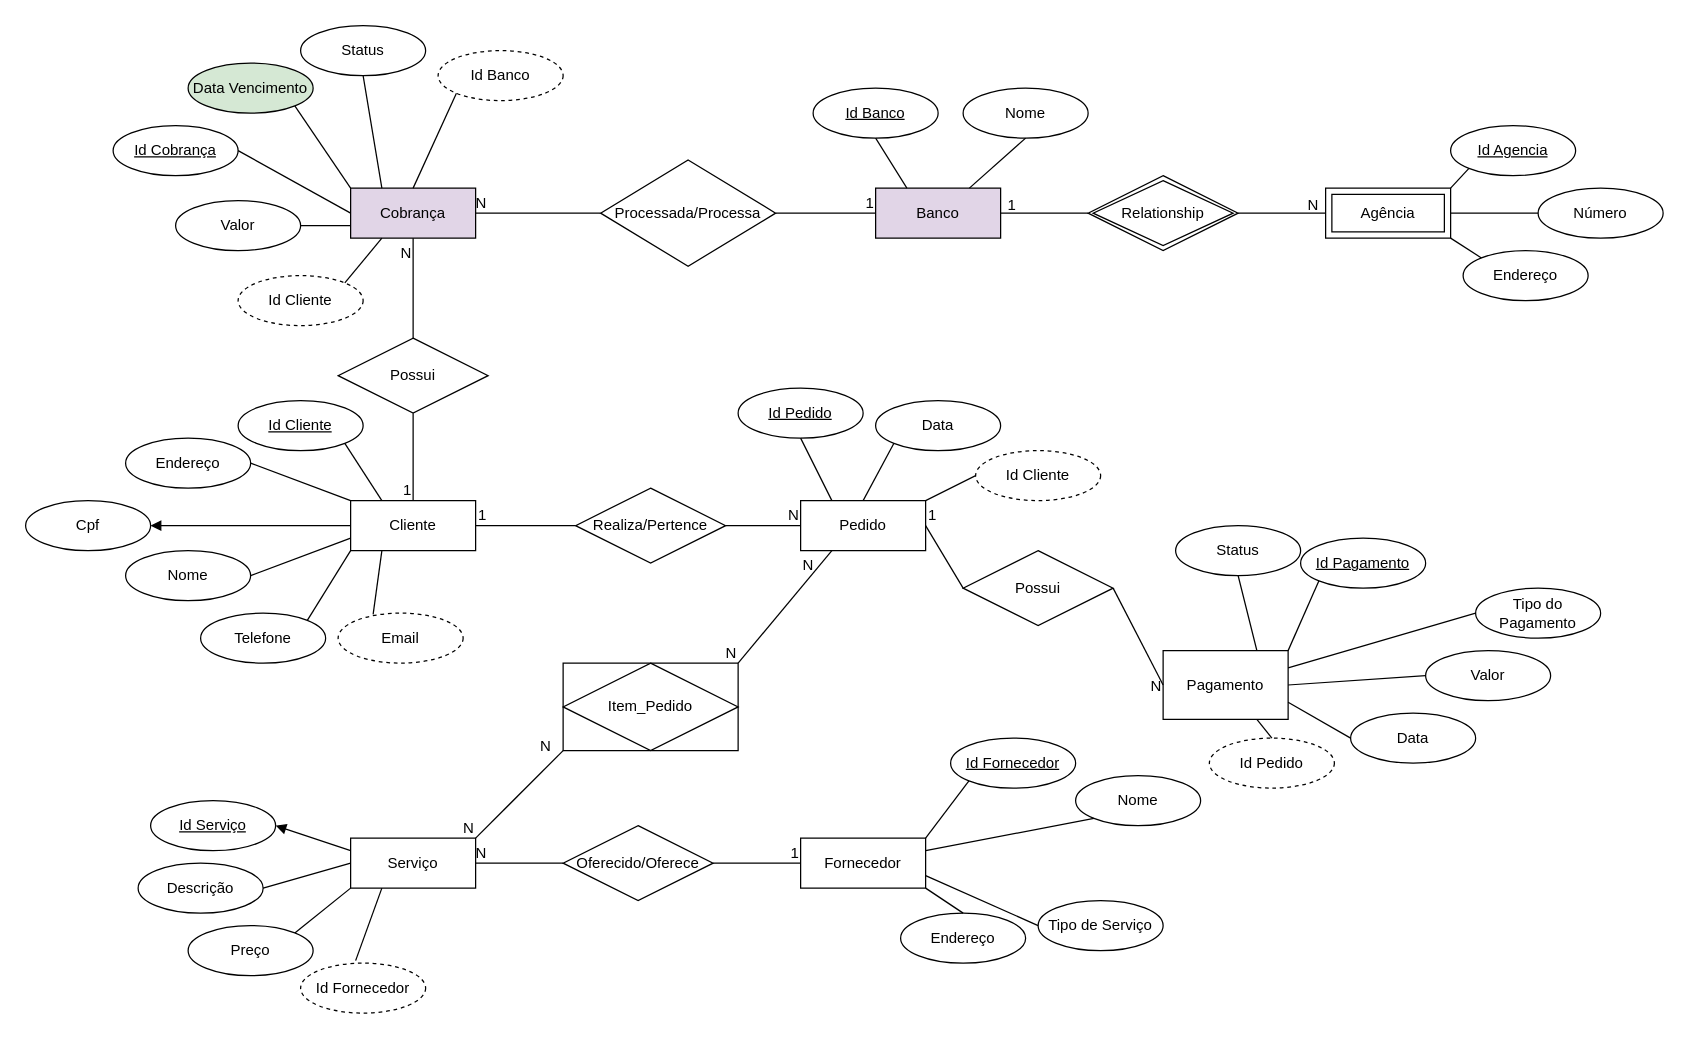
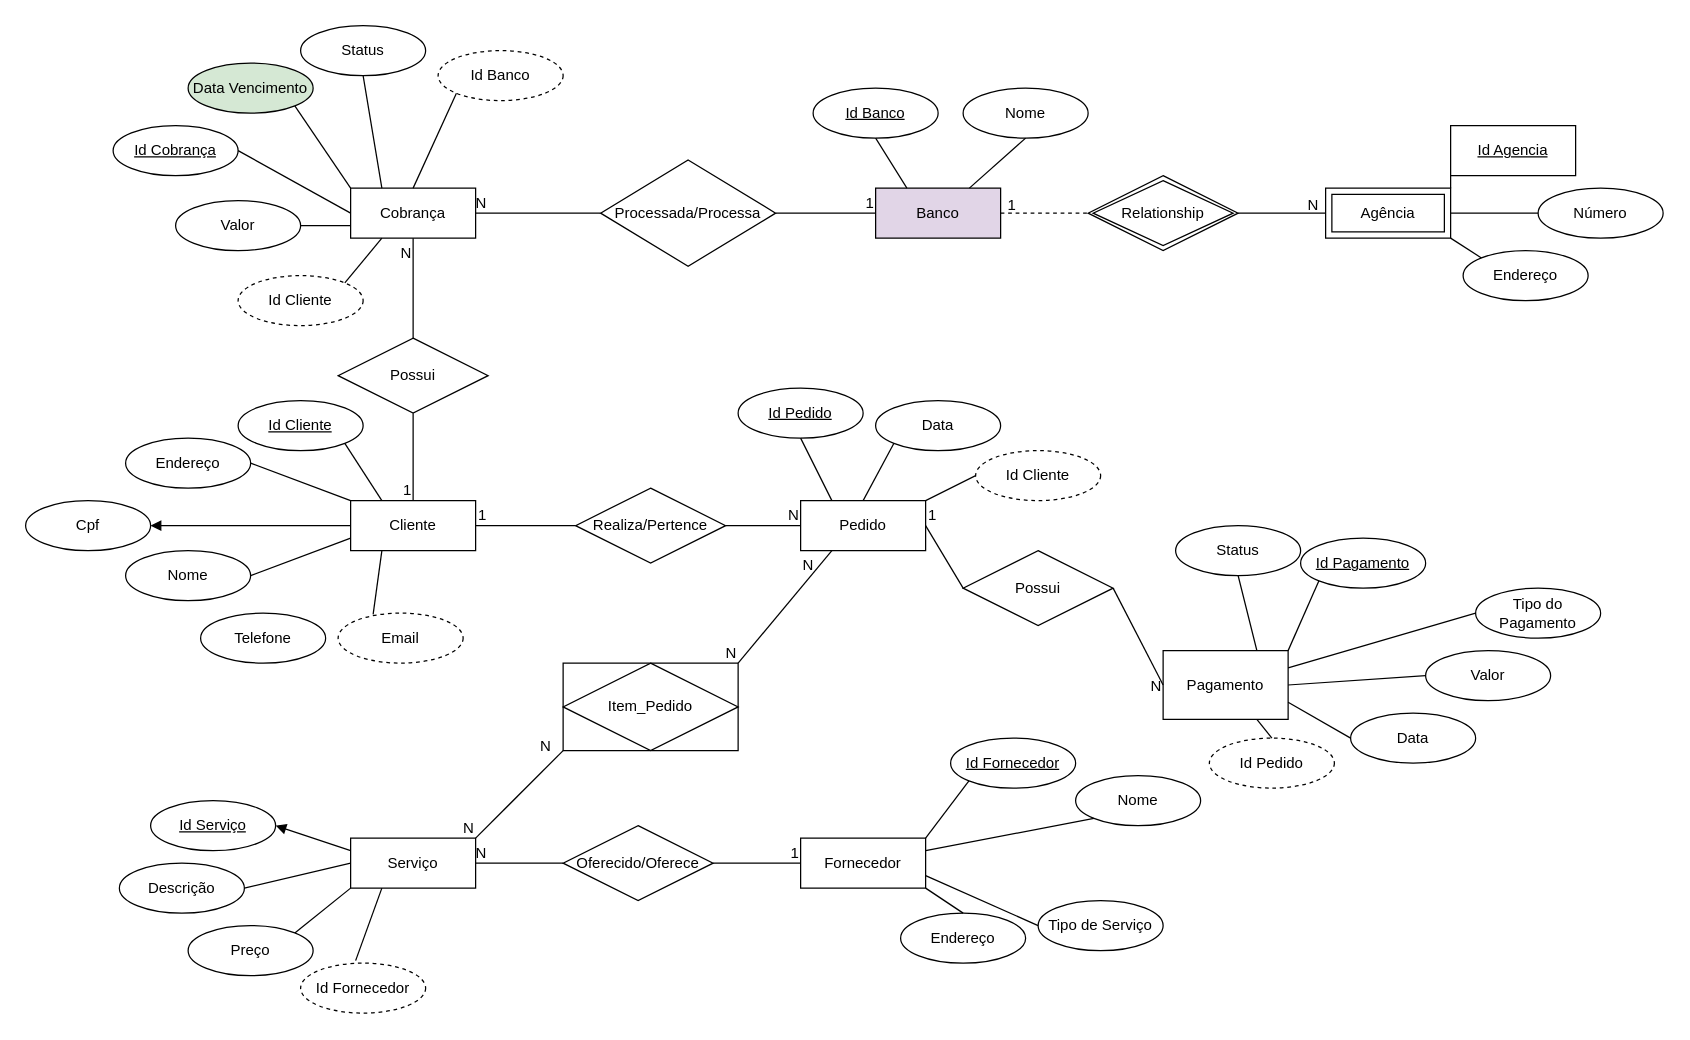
(1513, 151) -> (1513, 151)
(413, 213) -> (413, 213)
(1045, 213) -> (1045, 213)
(329, 586) -> none
(201, 888) -> (182, 888)
